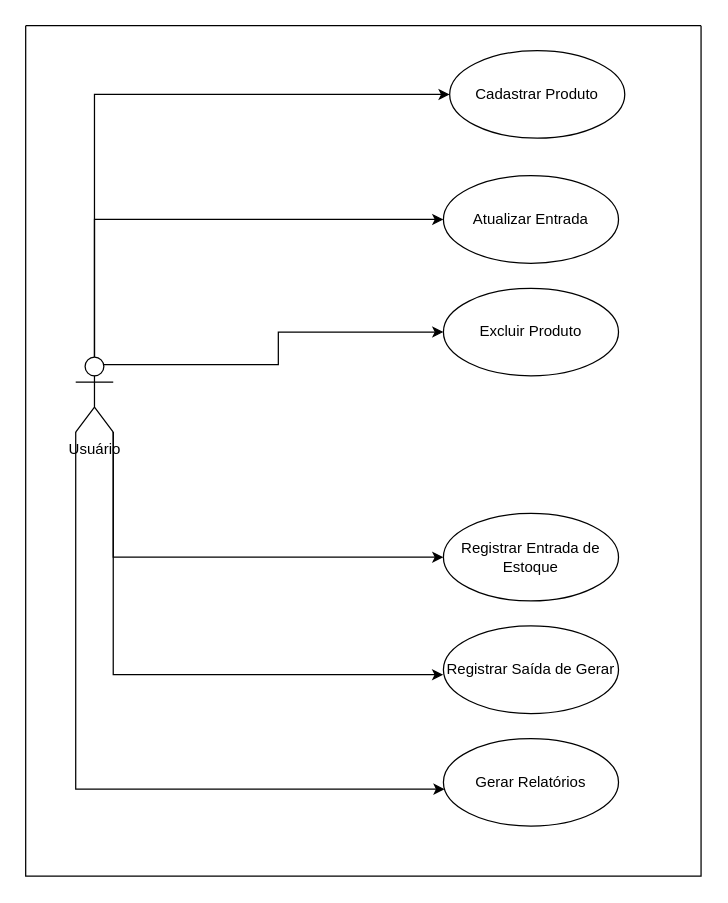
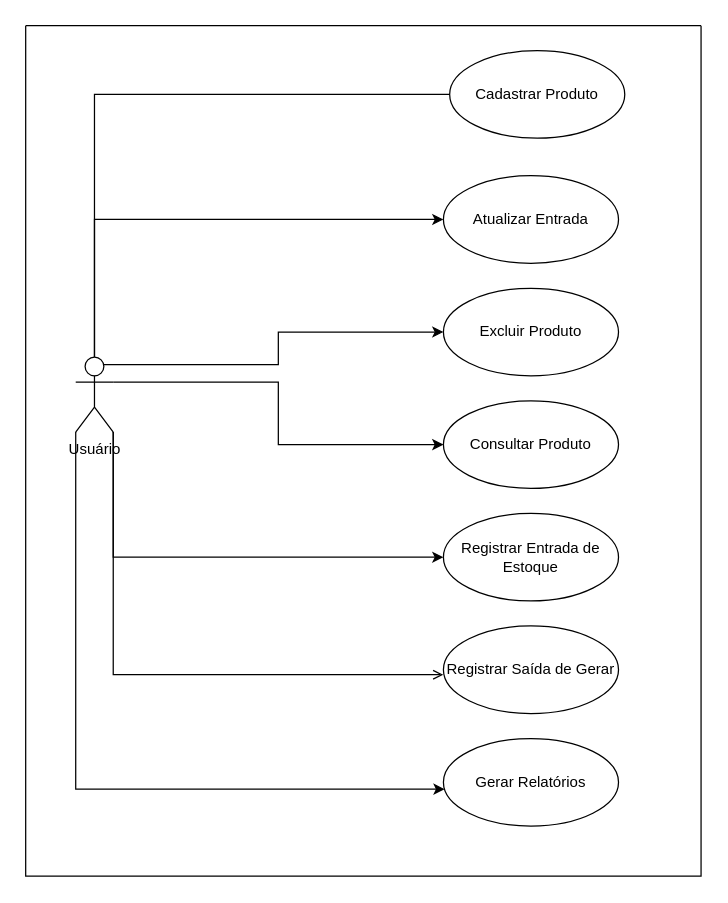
(439, 94) -> (443, 94)
none -> (278, 410)
none -> (531, 444)
(433, 674) -> (435, 674)
